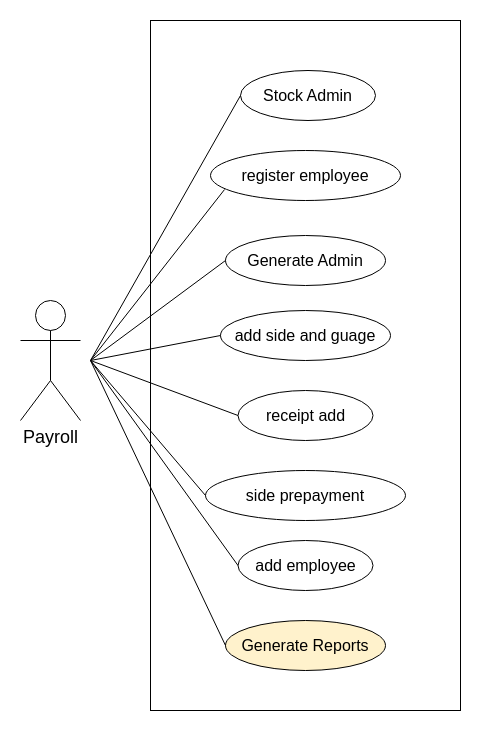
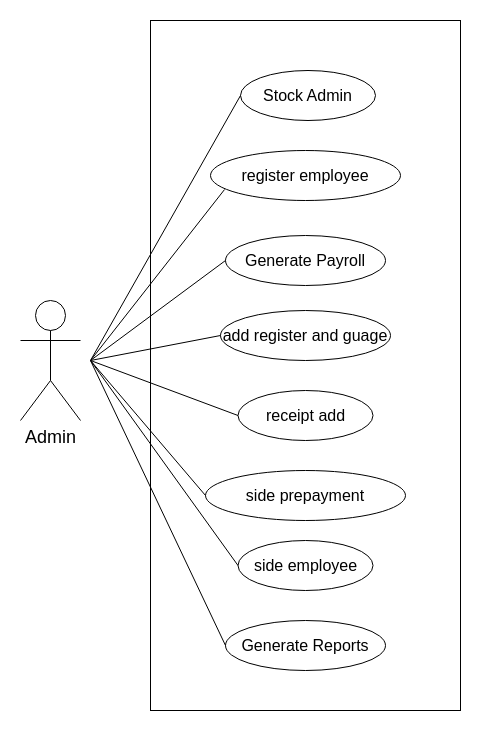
(306, 261) -> (306, 261)
(306, 336) -> (306, 336)
(51, 435) -> (51, 435)
(306, 566) -> (306, 566)
(306, 646) -> (306, 646)
